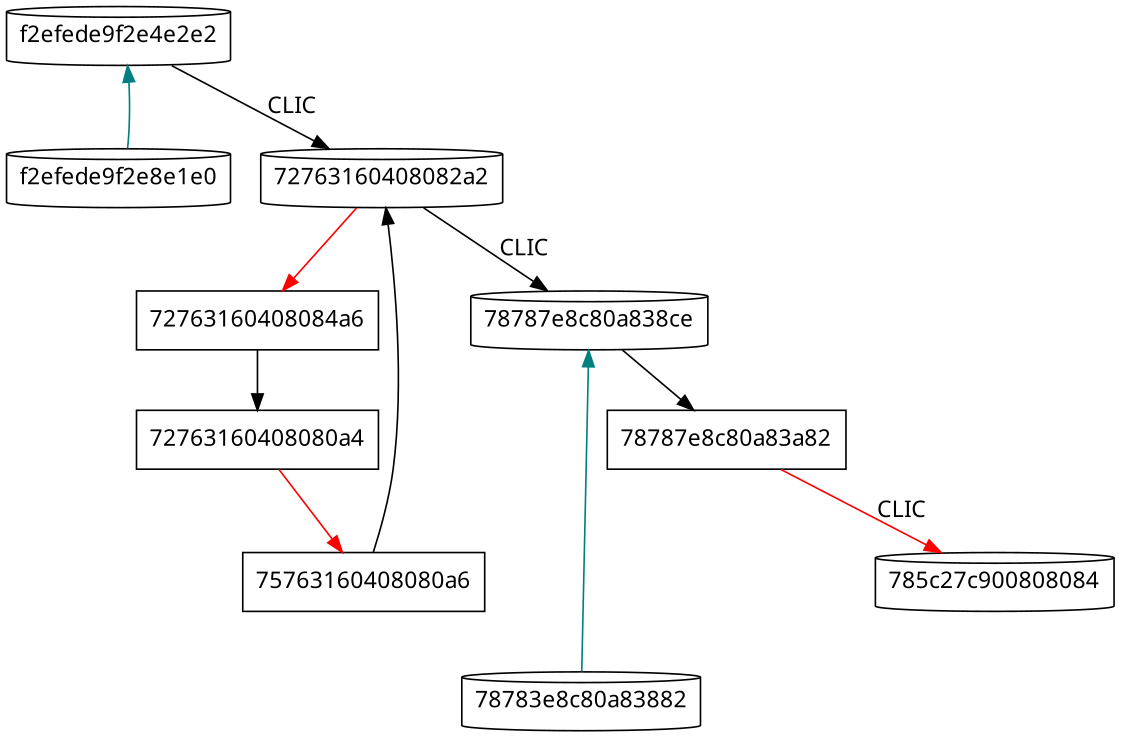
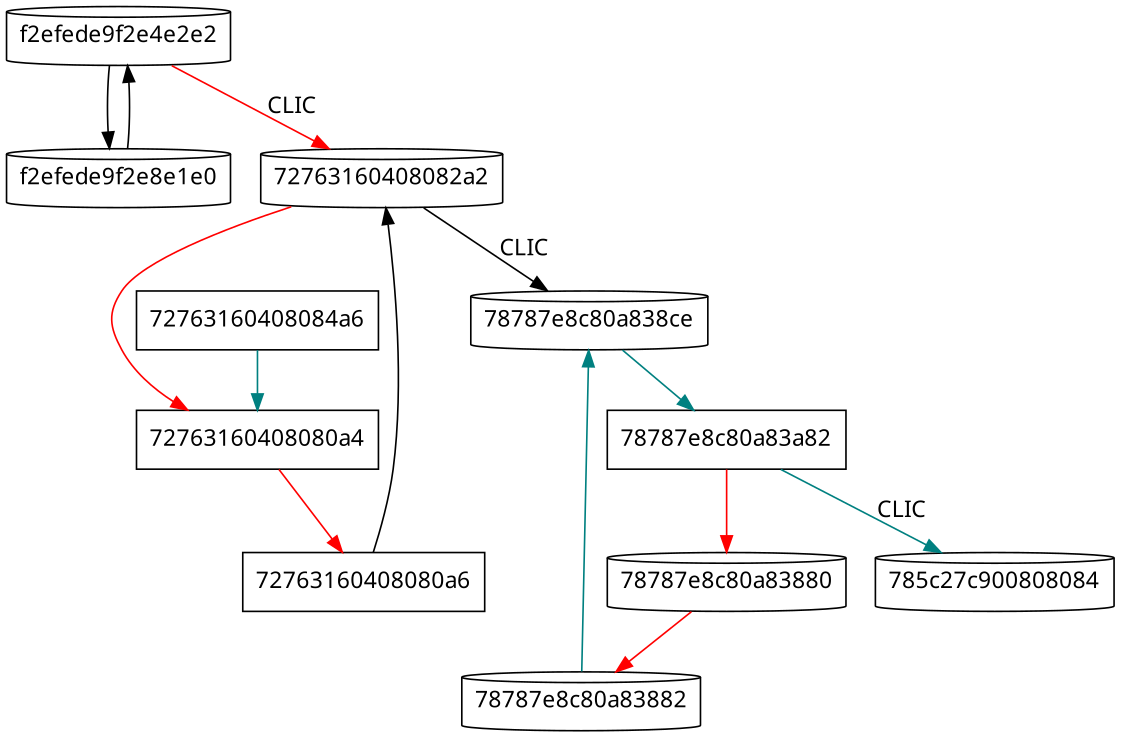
none -> (108, 99)
(243, 103) -> (243, 103)
(129, 115) -> (129, 115)
(325, 243) -> (142, 272)
(257, 372) -> (257, 372)
(652, 375) -> (652, 375)
(854, 507) -> (854, 507)
(364, 582) -> (364, 582)
none -> (727, 582)
(581, 701) -> (581, 701)
